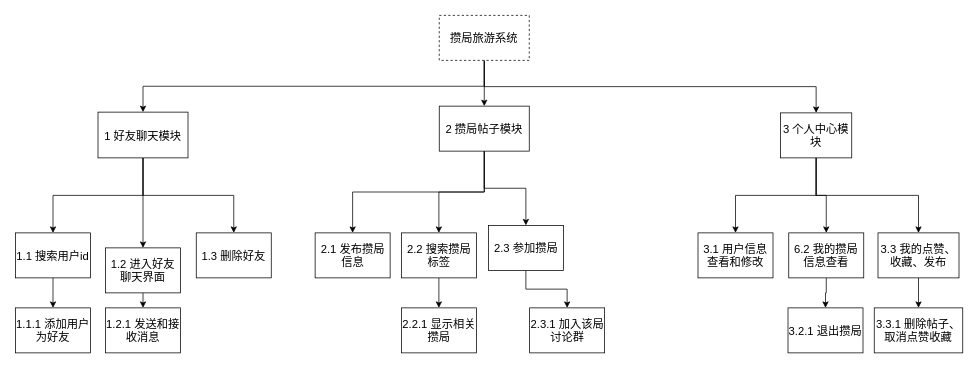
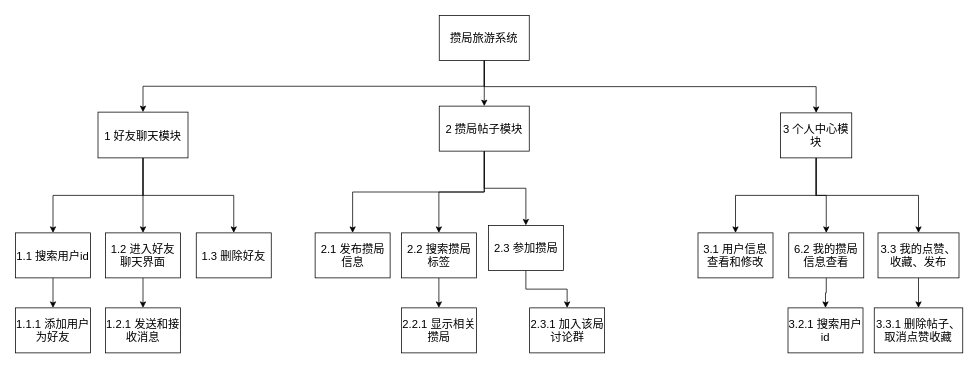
(484, 38) -> (484, 38)
(143, 270) -> (143, 255)
(825, 330) -> (825, 330)
